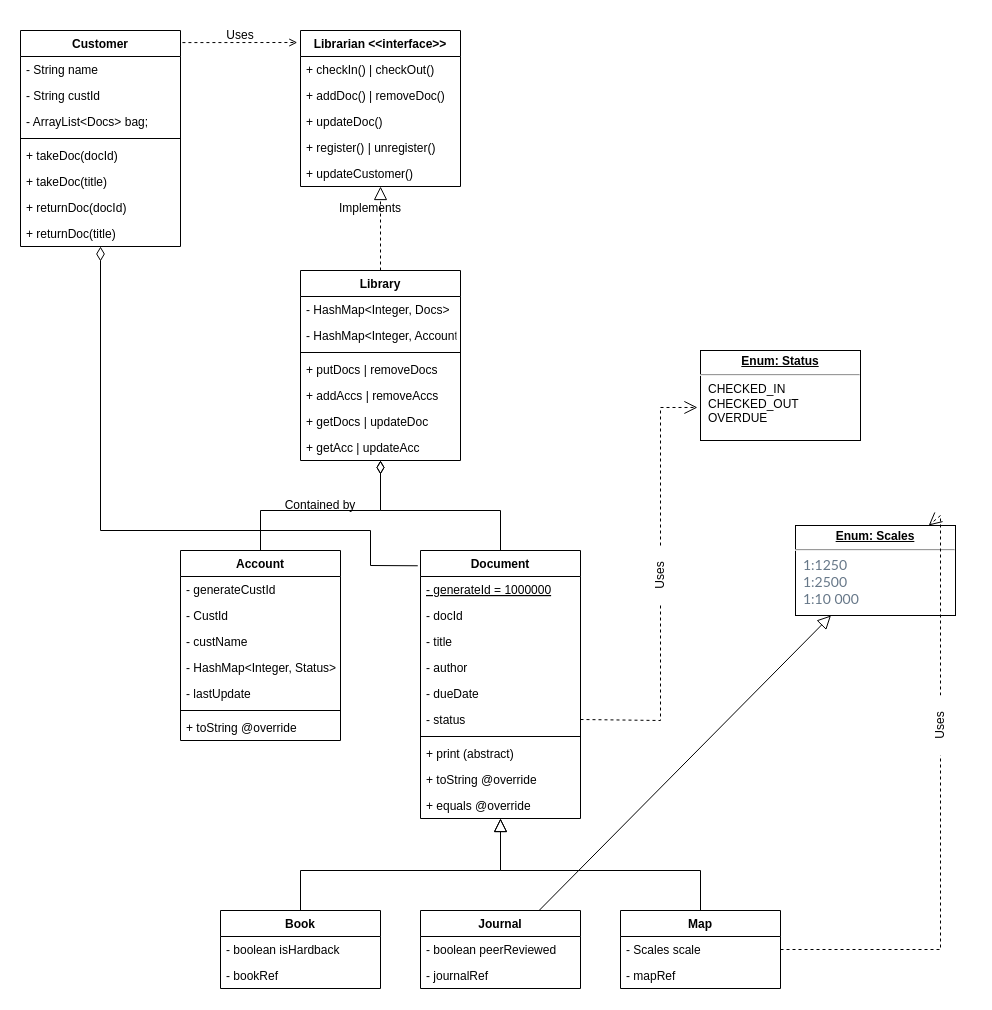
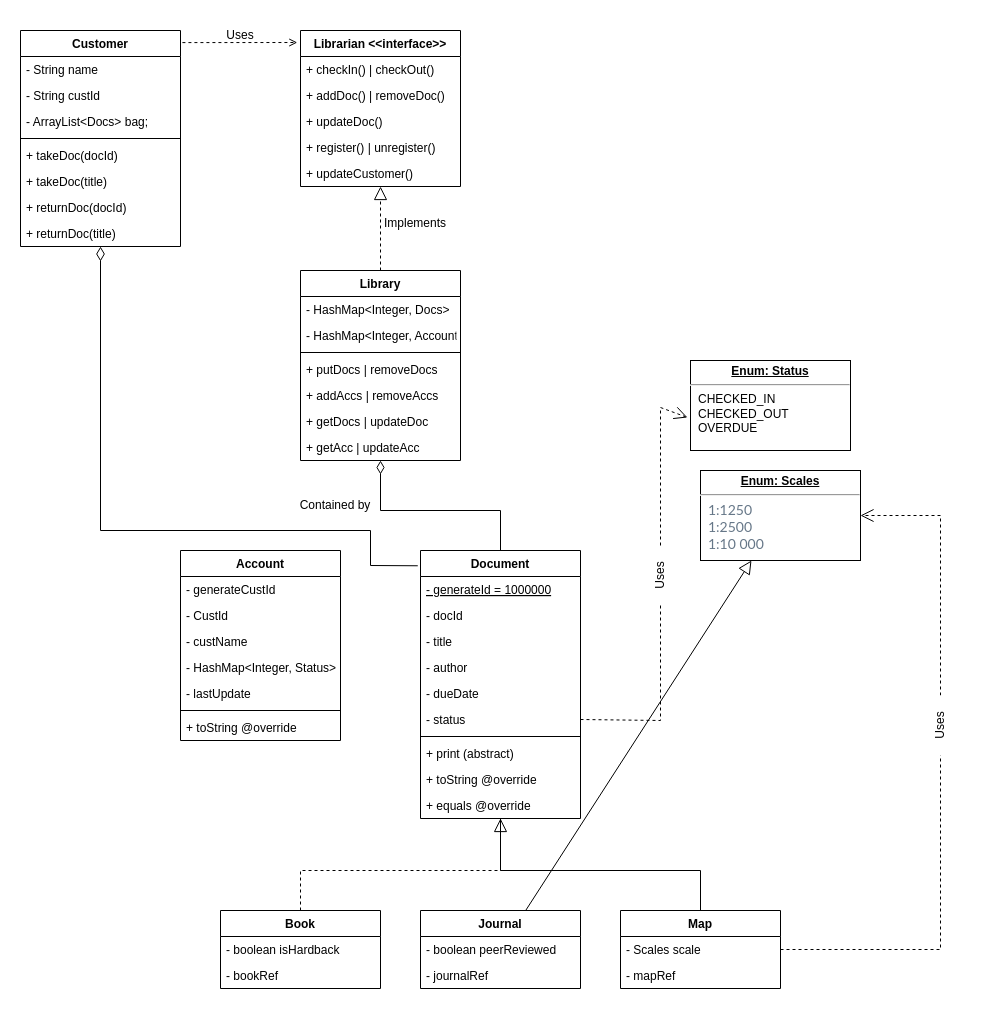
(371, 209) -> (416, 224)
(781, 396) -> (771, 406)
(321, 506) -> (336, 506)
(300, 511) -> none
(876, 571) -> (781, 516)
(381, 871) -> (381, 871)
(554, 871) -> (501, 826)
